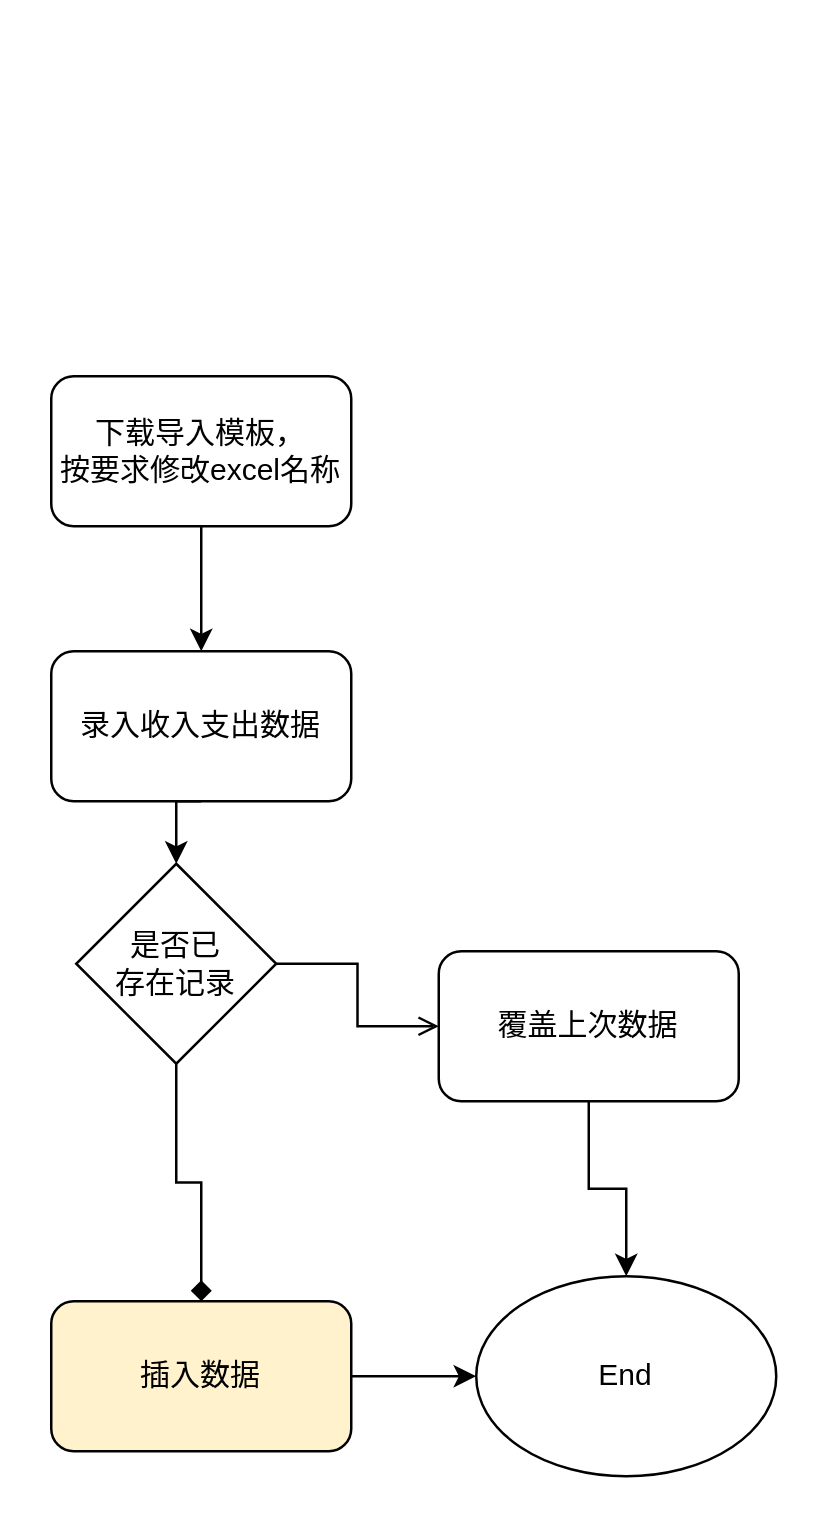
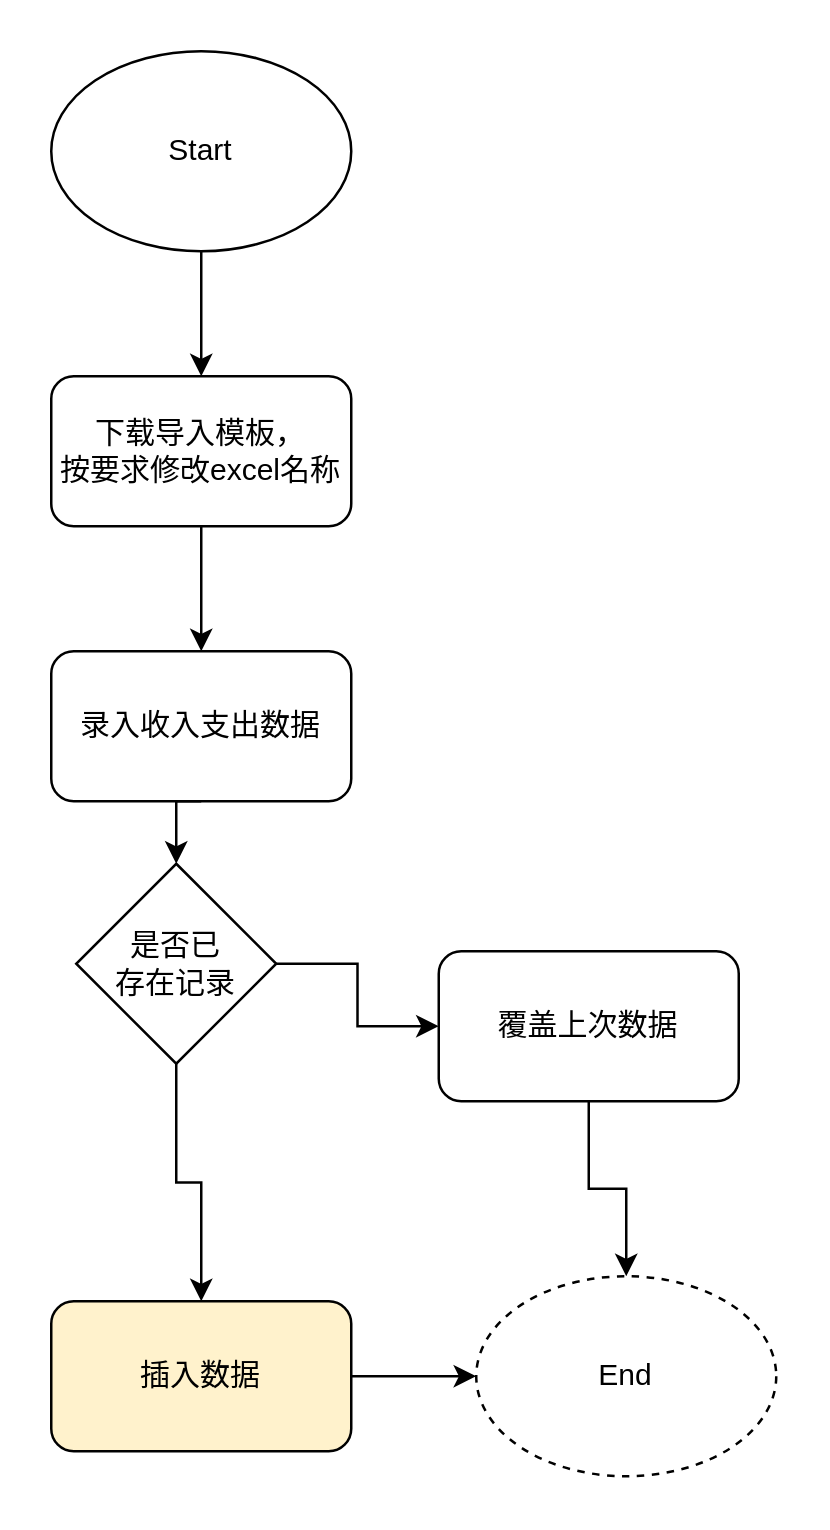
none -> (201, 151)
none -> (201, 305)
(424, 1026) -> (420, 1026)
(201, 1281) -> (201, 1282)
(626, 1376) -> (626, 1376)
